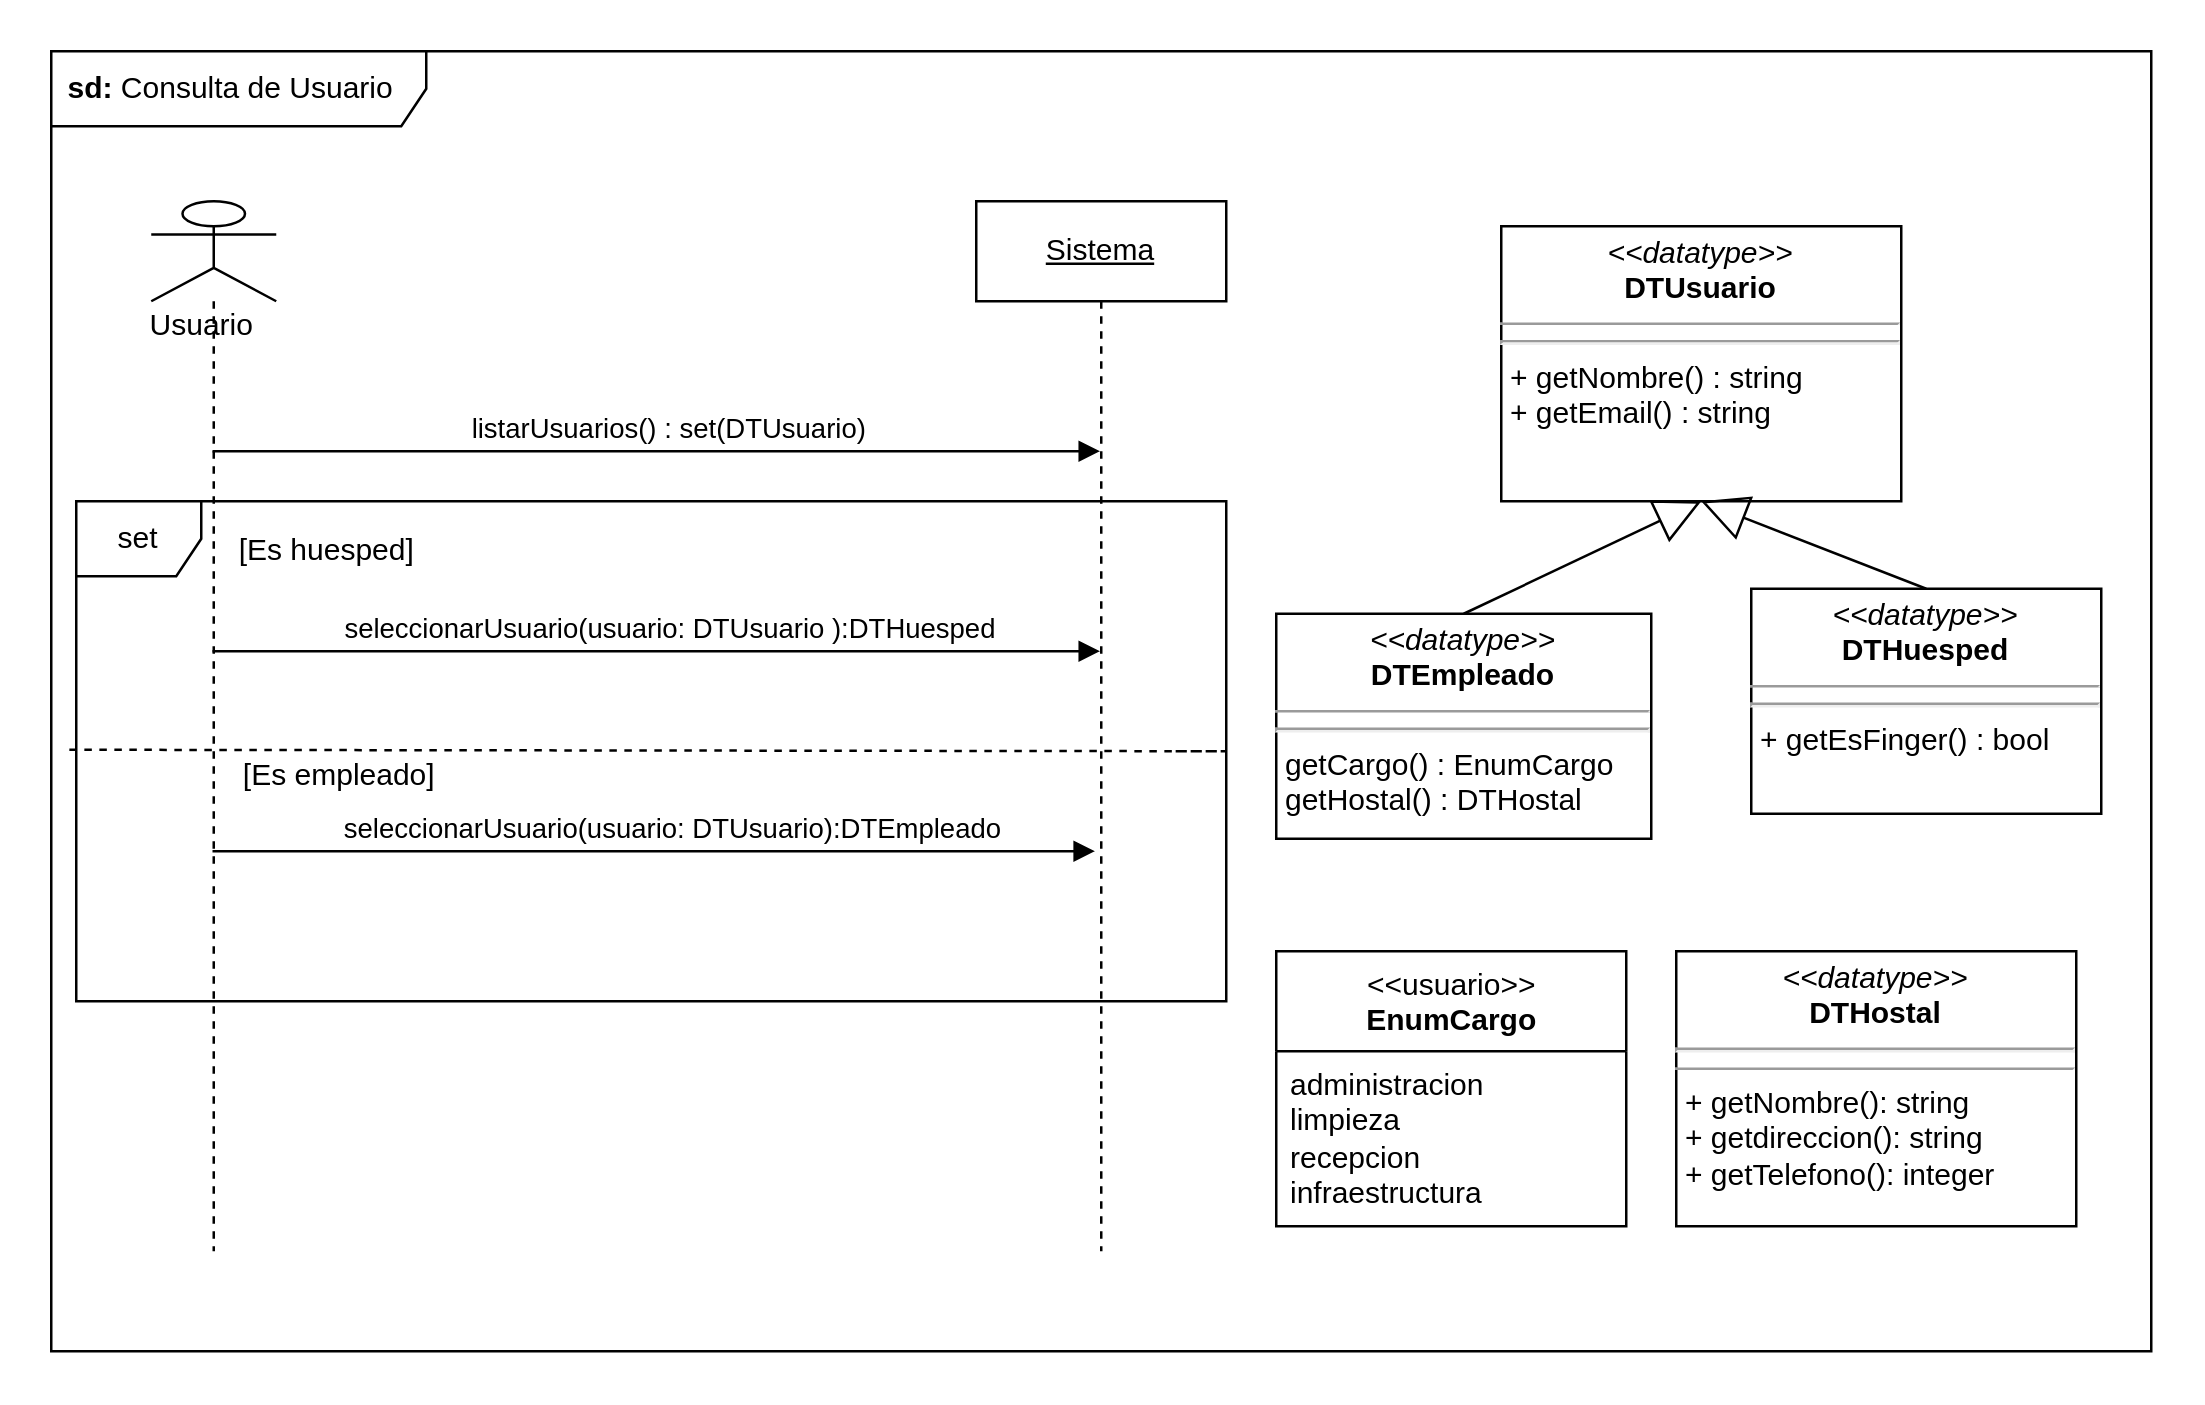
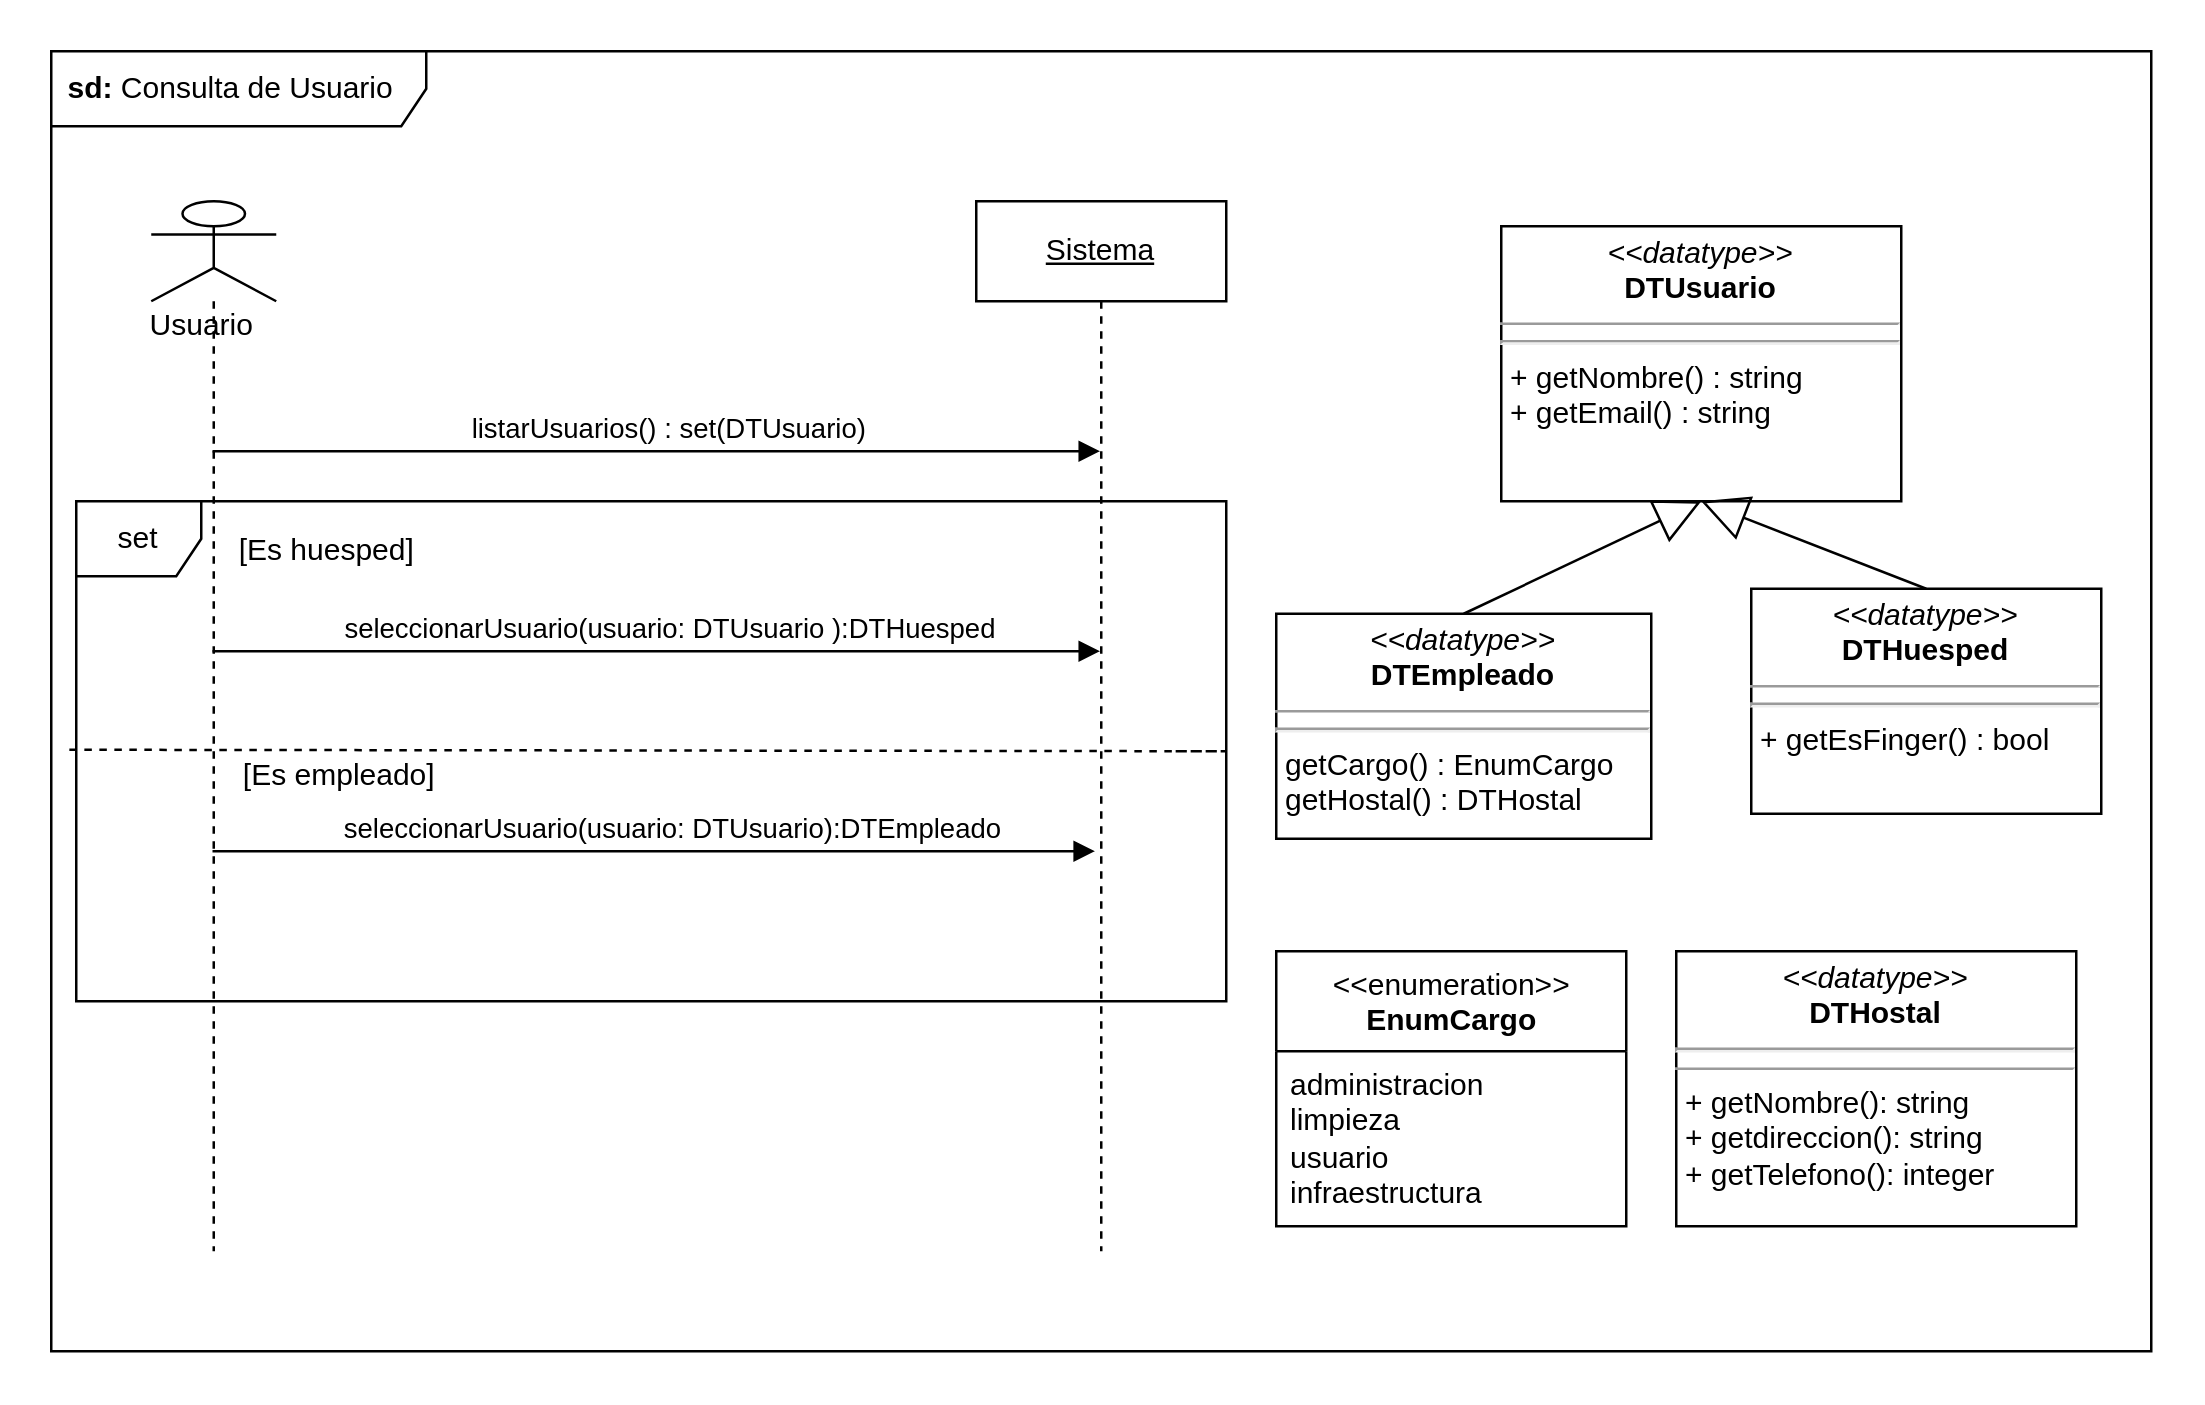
(1453, 1005) -> (1453, 1005)
(1413, 1139) -> (1413, 1139)
